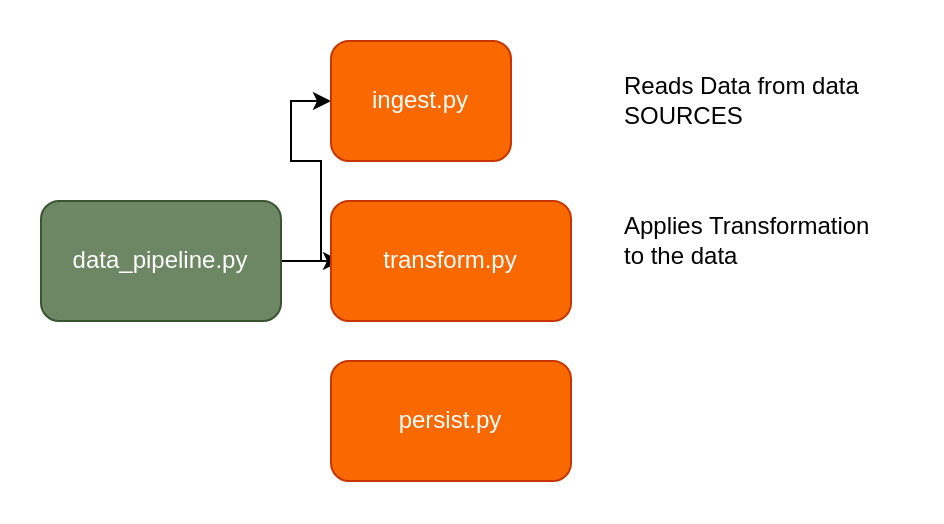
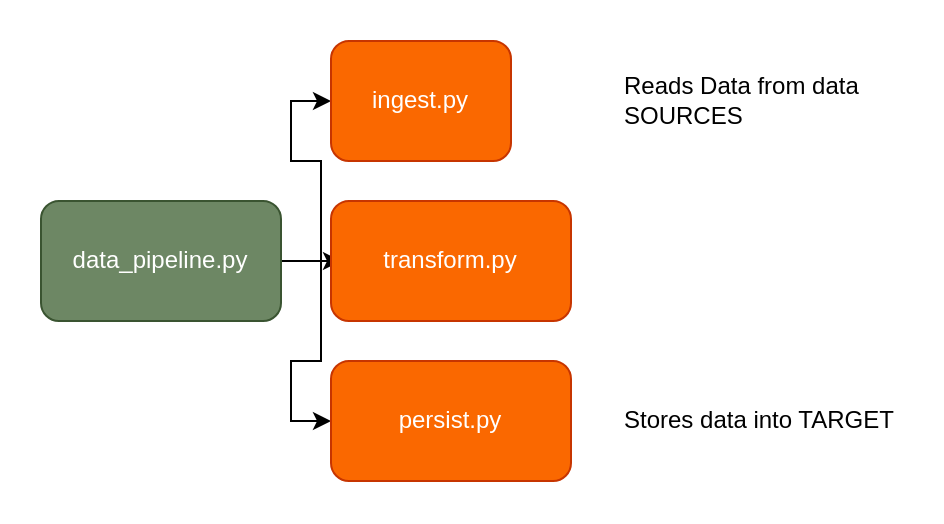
(761, 241) -> none
none -> (311, 361)
none -> (761, 421)
